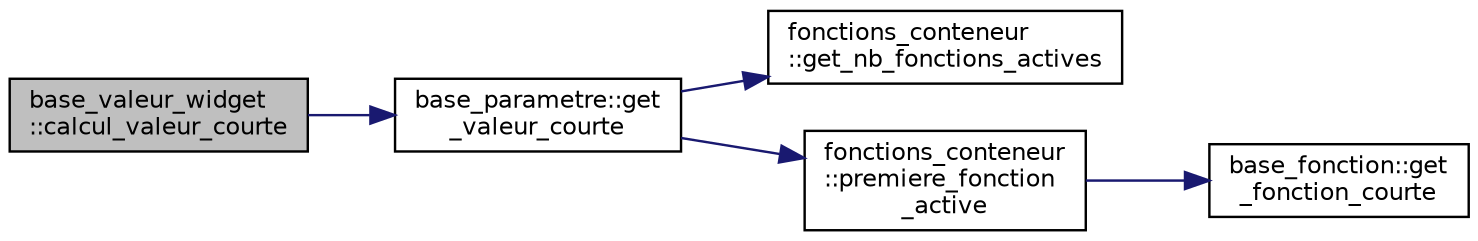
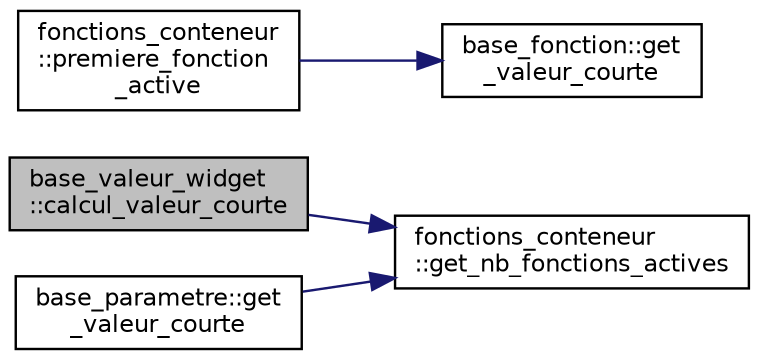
(339, 115) -> (339, 219)
(730, 146) -> none
(1339, 181) -> (572, 61)
